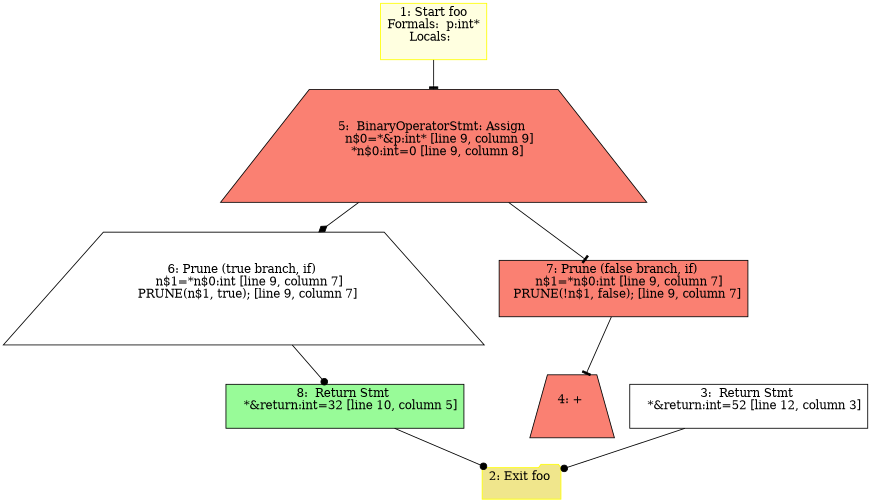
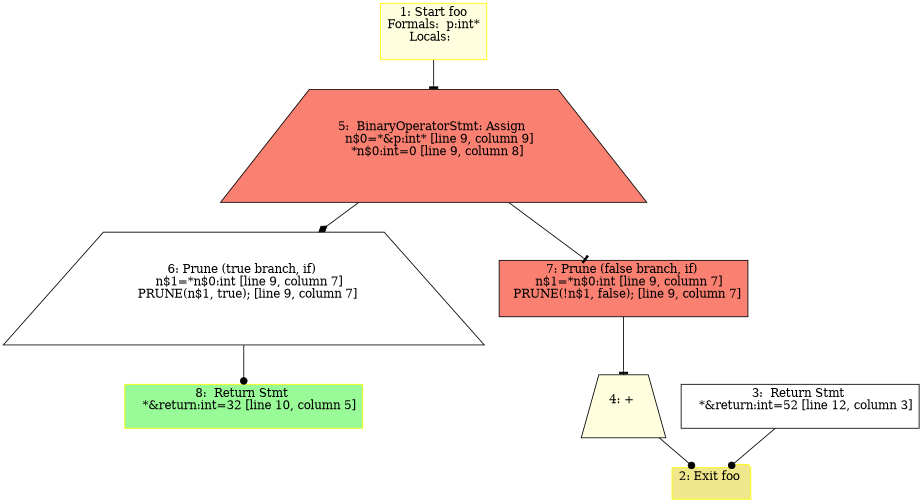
(345, 406) -> (244, 406)
(572, 406) -> (624, 406)
(437, 447) -> (674, 451)
